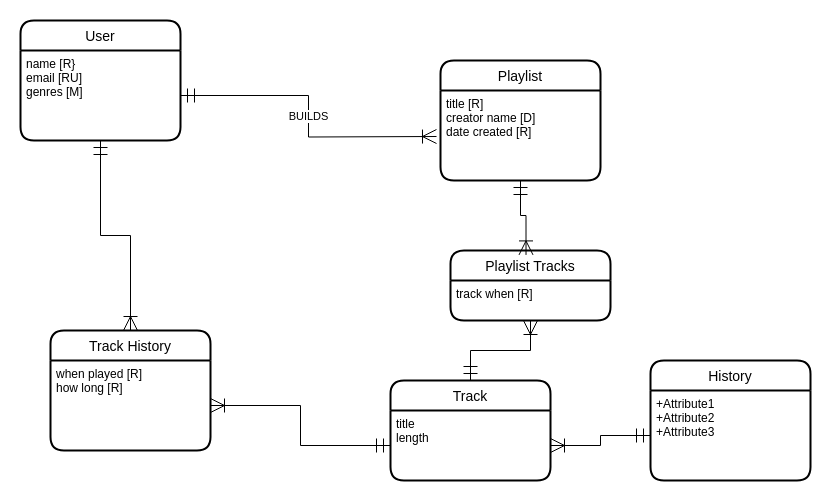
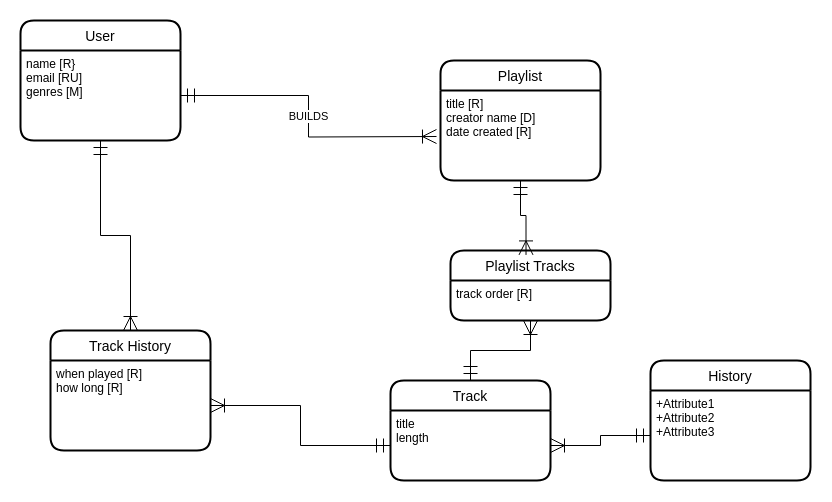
(500, 294) -> (503, 294)
